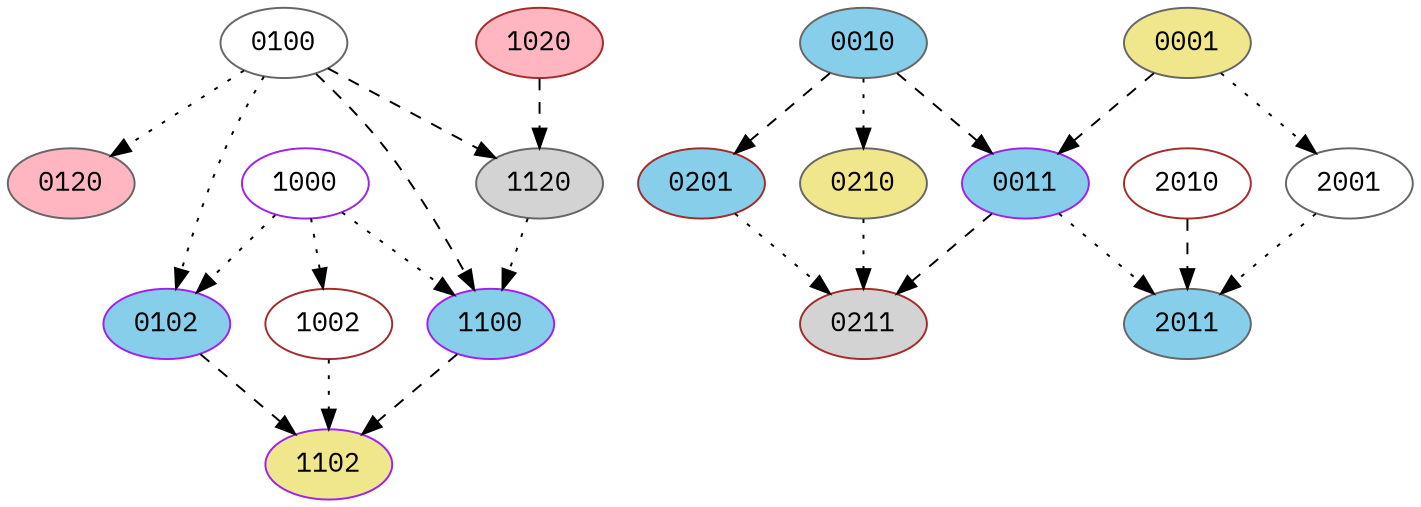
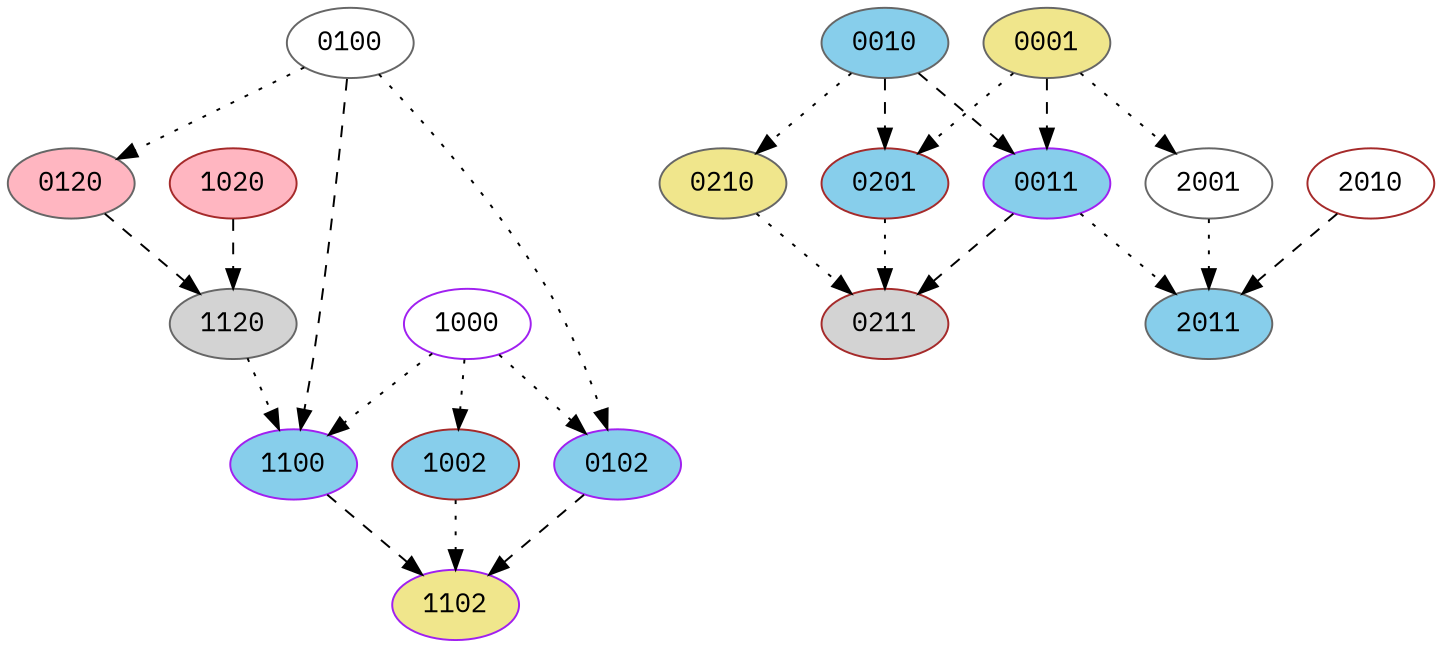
none -> (976, 105)
(403, 108) -> (145, 247)
(329, 324) -> (456, 464)
